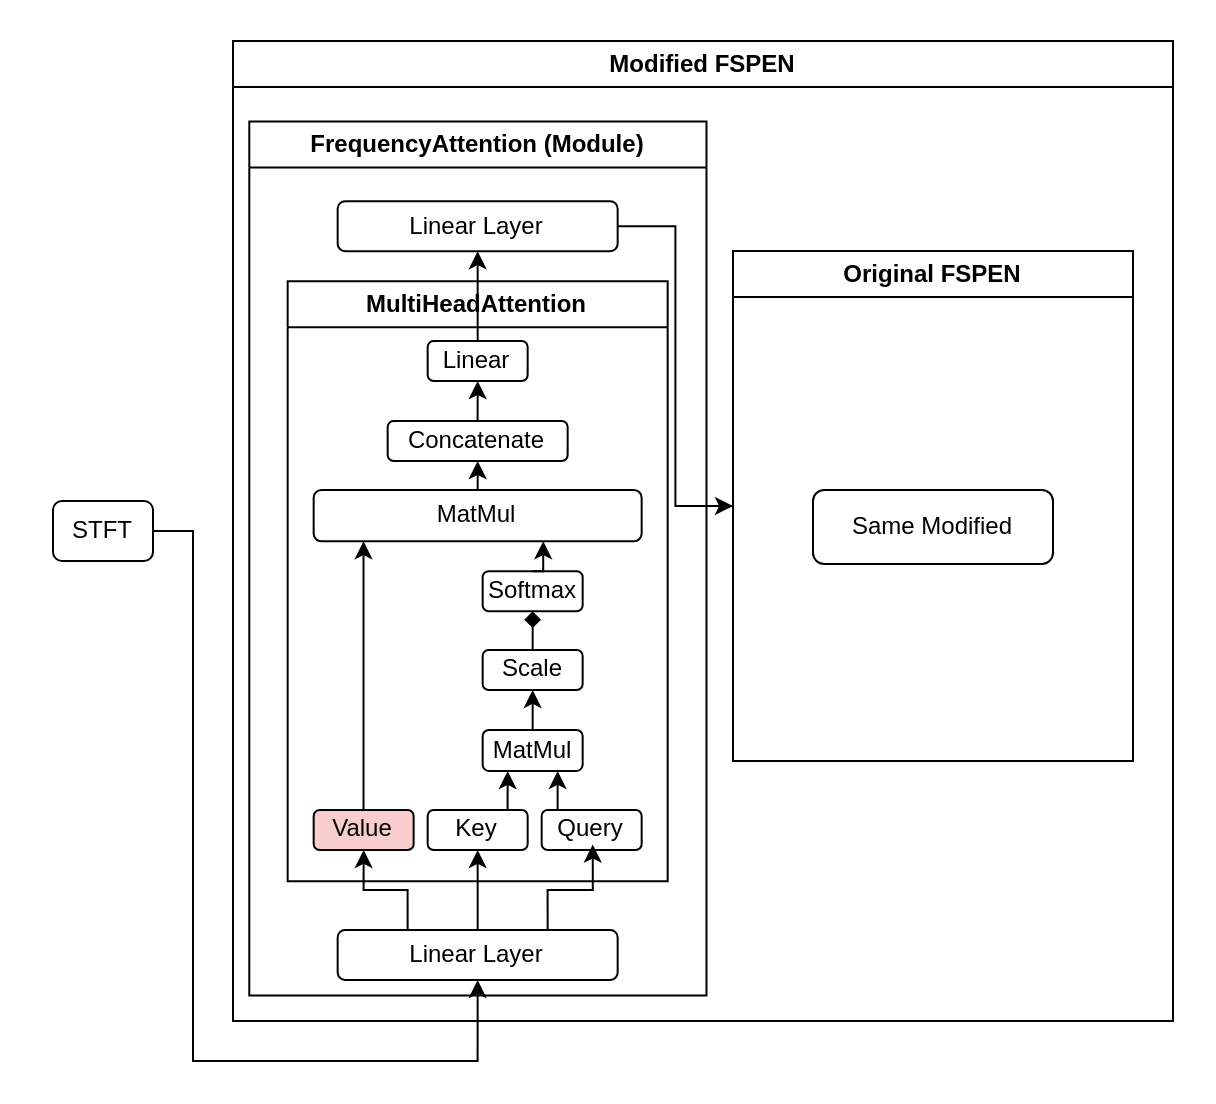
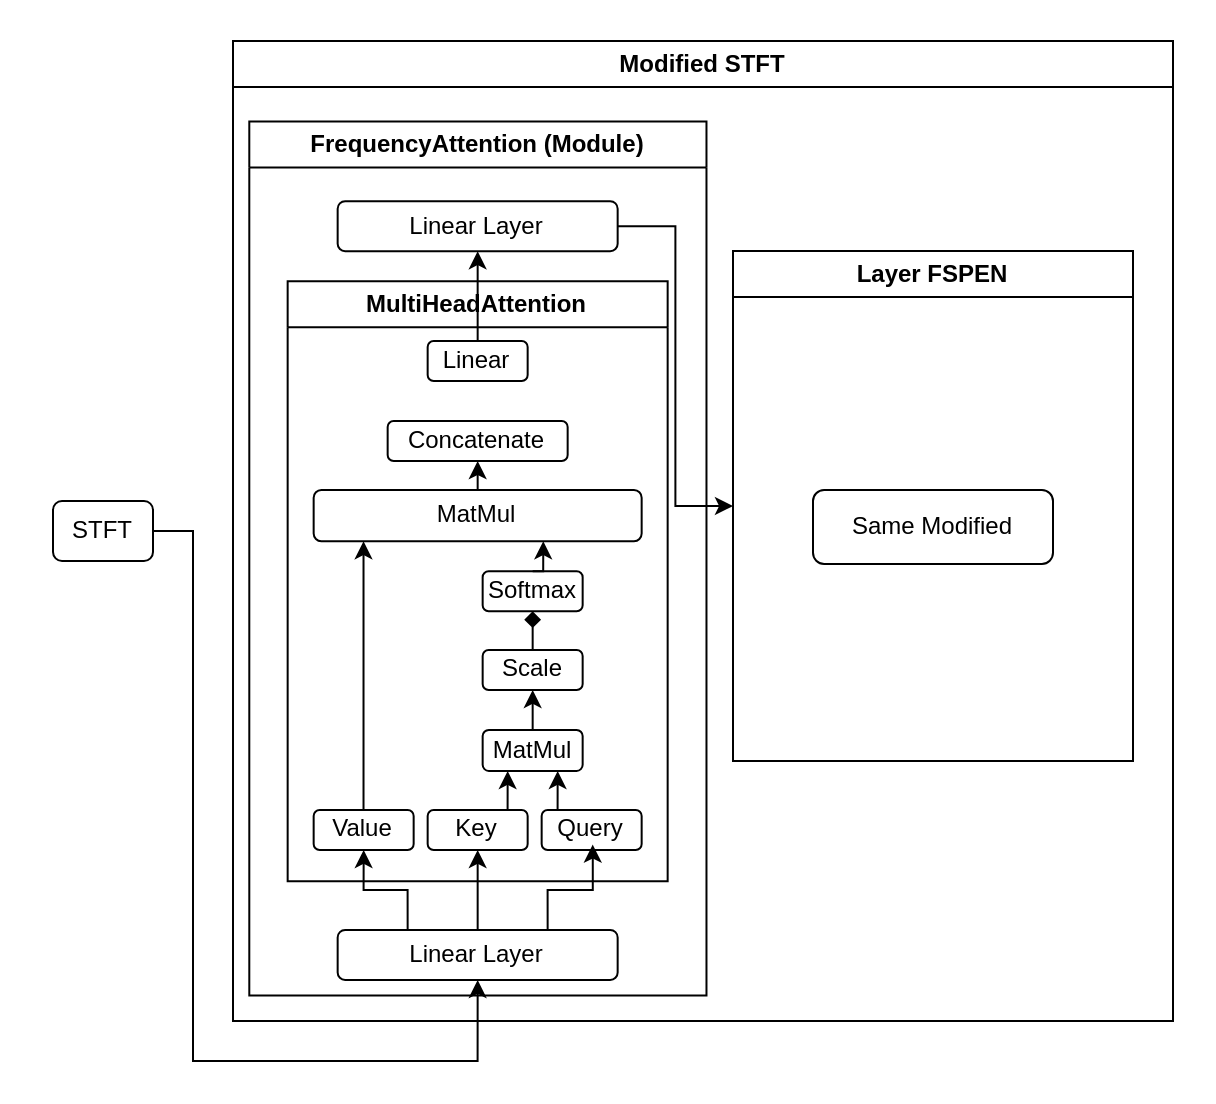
(703, 65) -> (703, 65)
(933, 275) -> (933, 275)
(478, 409) -> none
(364, 830) -> (364, 830)
